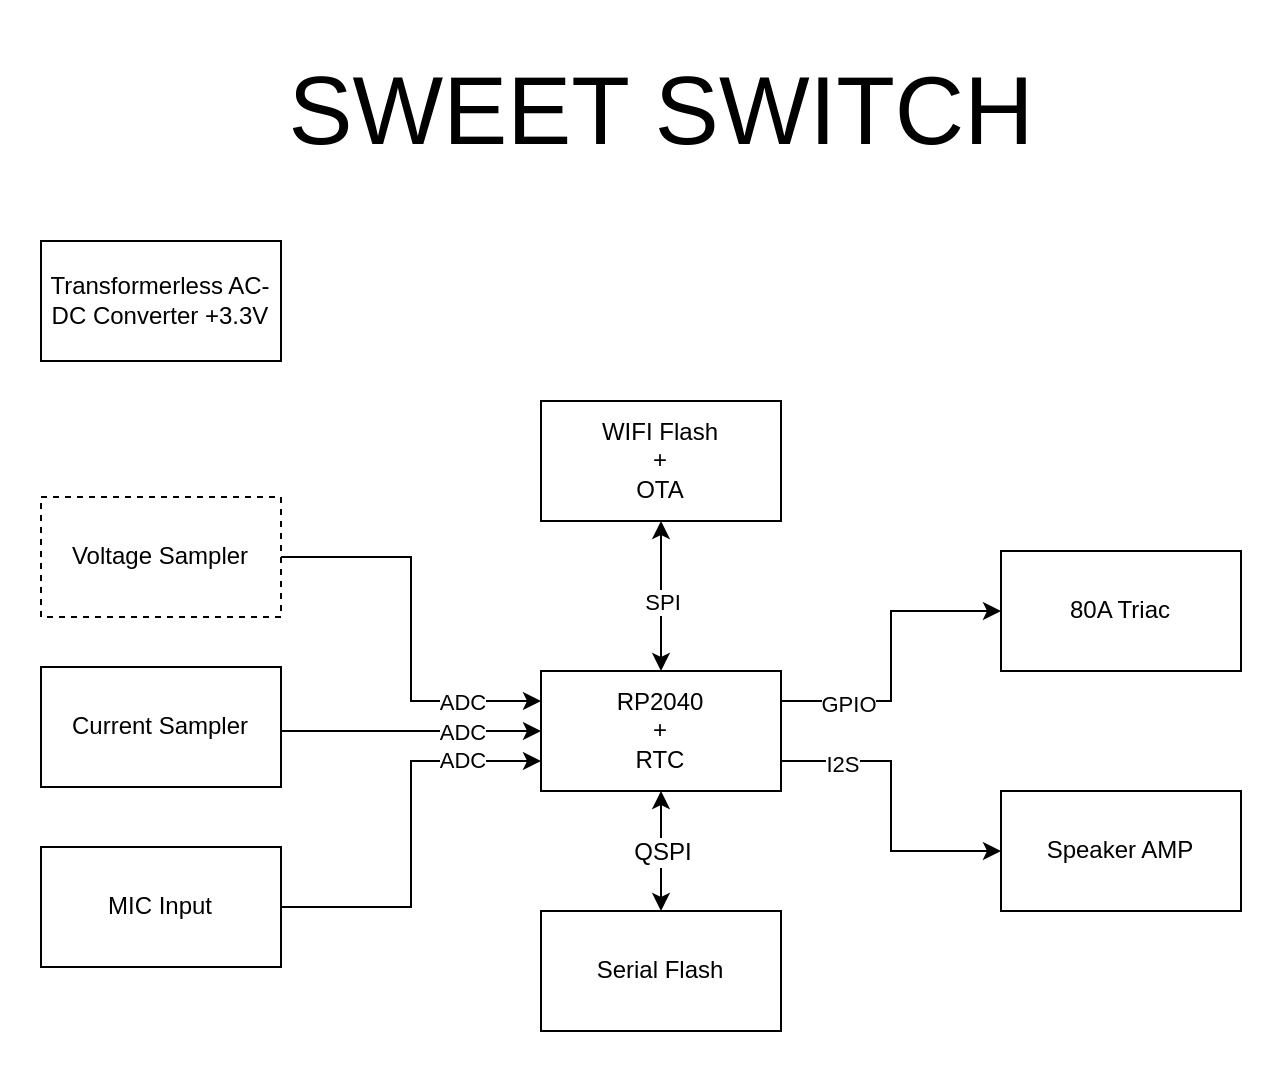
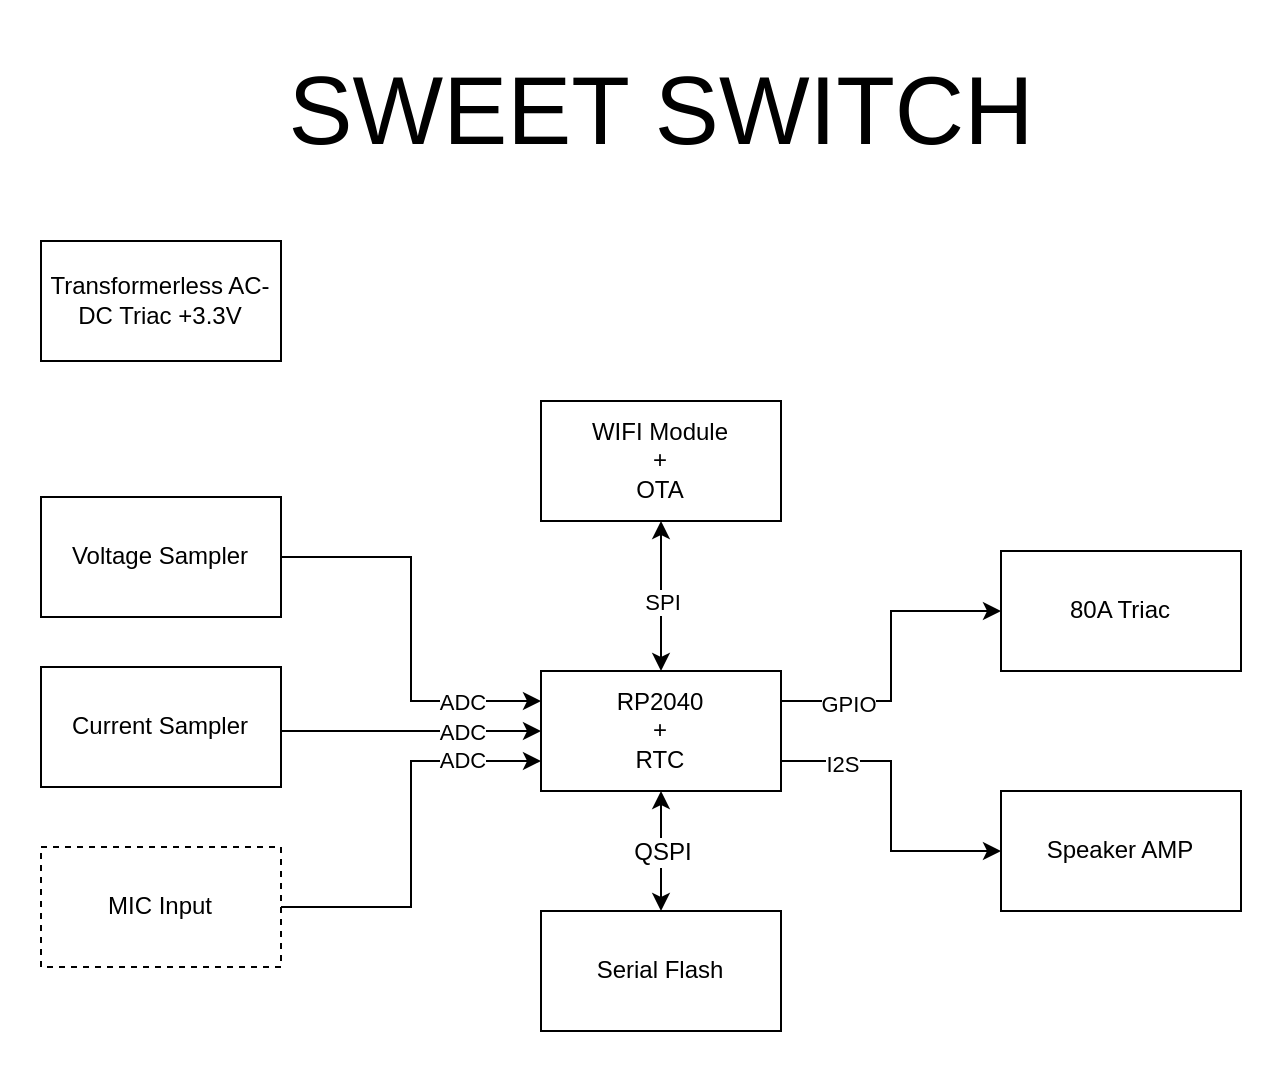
(161, 301) -> (161, 301)
(661, 461) -> (661, 461)
(161, 557) -> (161, 557)
(161, 907) -> (161, 907)
